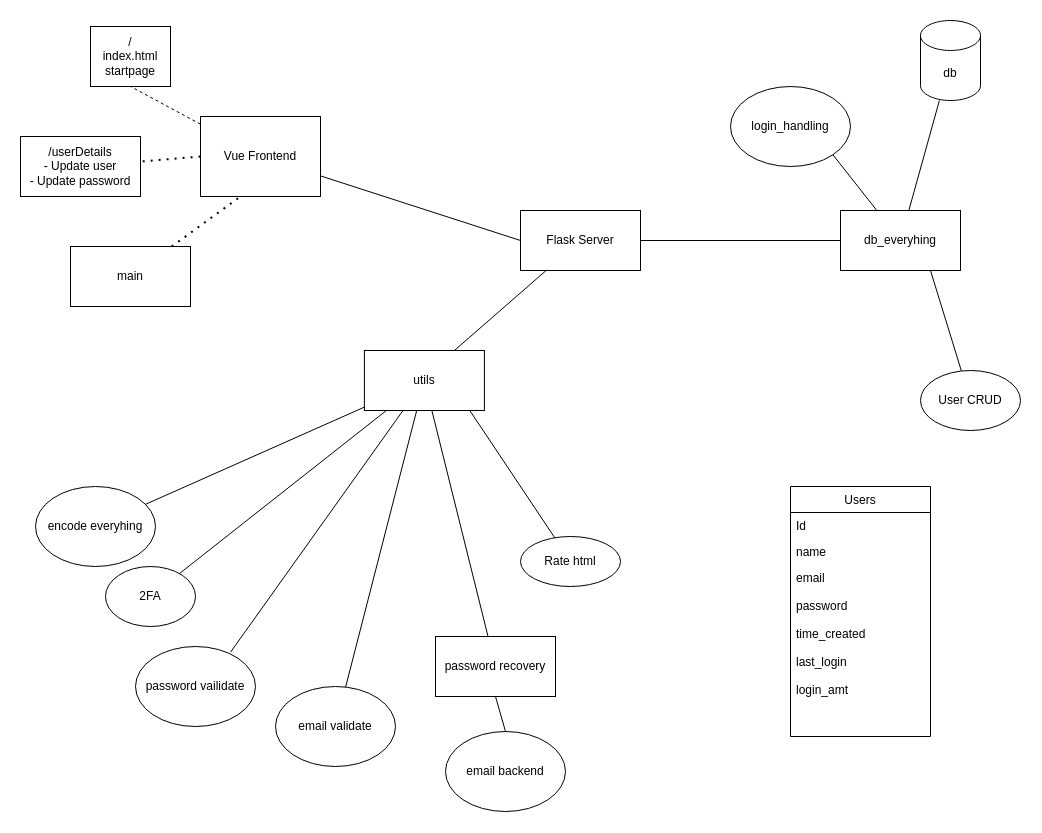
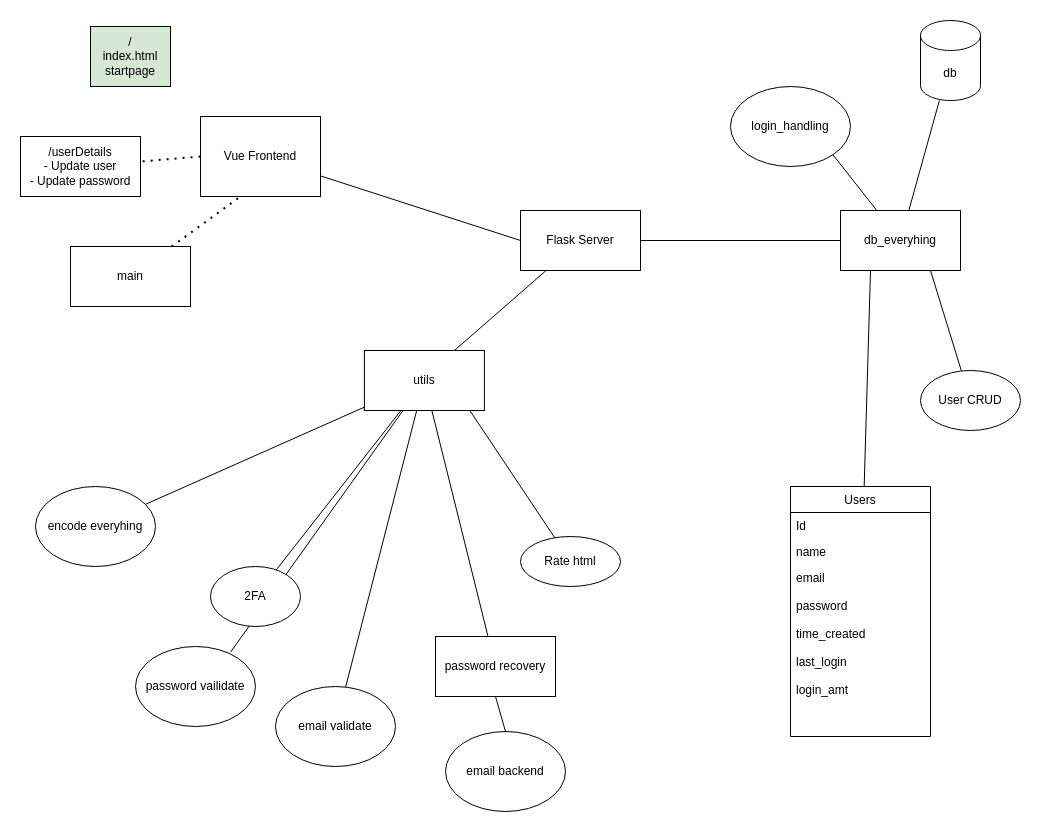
(131, 57) -> (131, 57)
(167, 106) -> none
none -> (867, 379)
(151, 597) -> (256, 597)
